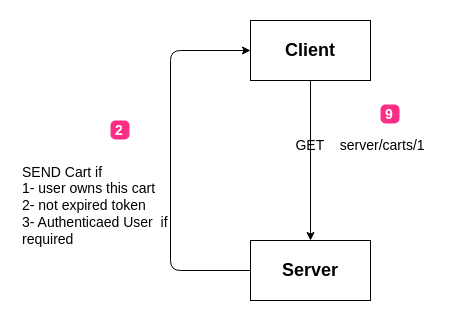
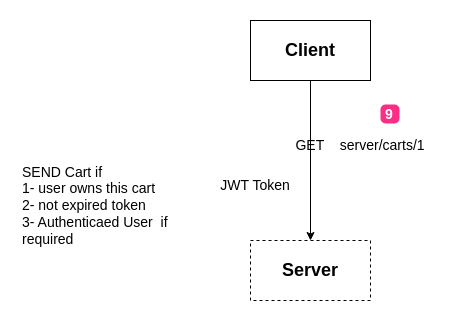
(120, 130) -> none
(171, 165) -> none
none -> (256, 186)
(311, 271) -> (311, 271)
